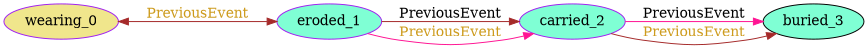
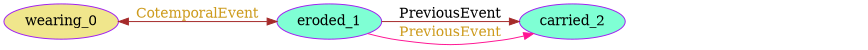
(198, 14) -> (198, 14)
(814, 22) -> none
